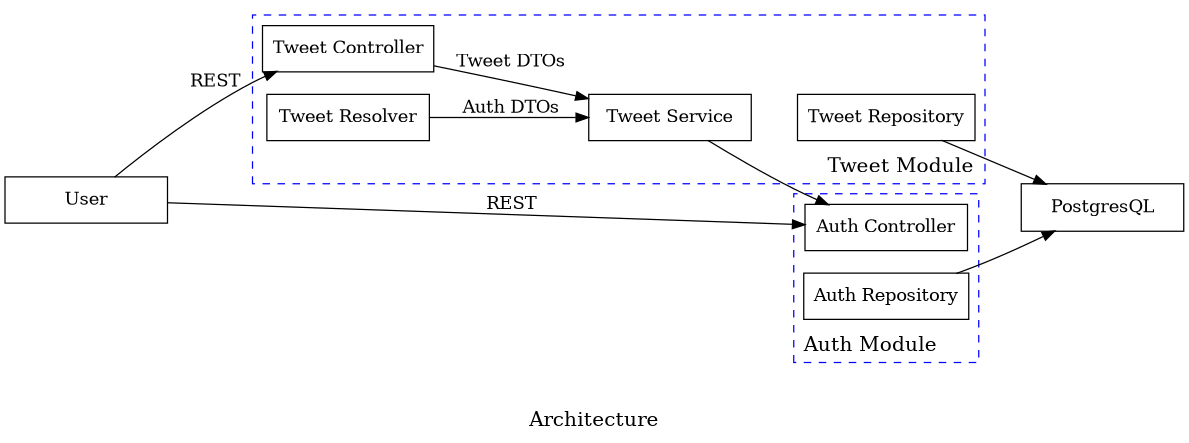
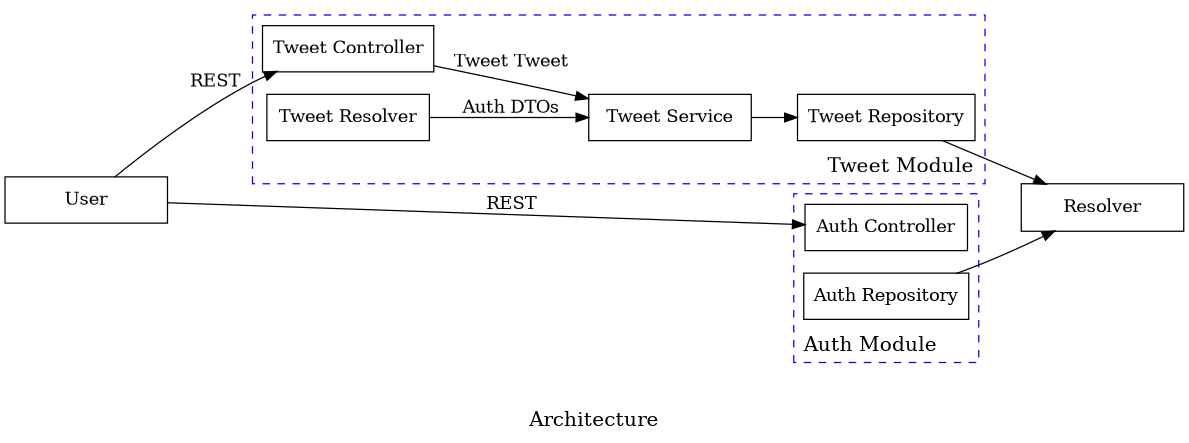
(511, 62) -> (511, 62)
(761, 172) -> (768, 118)
(1102, 208) -> (1102, 208)
